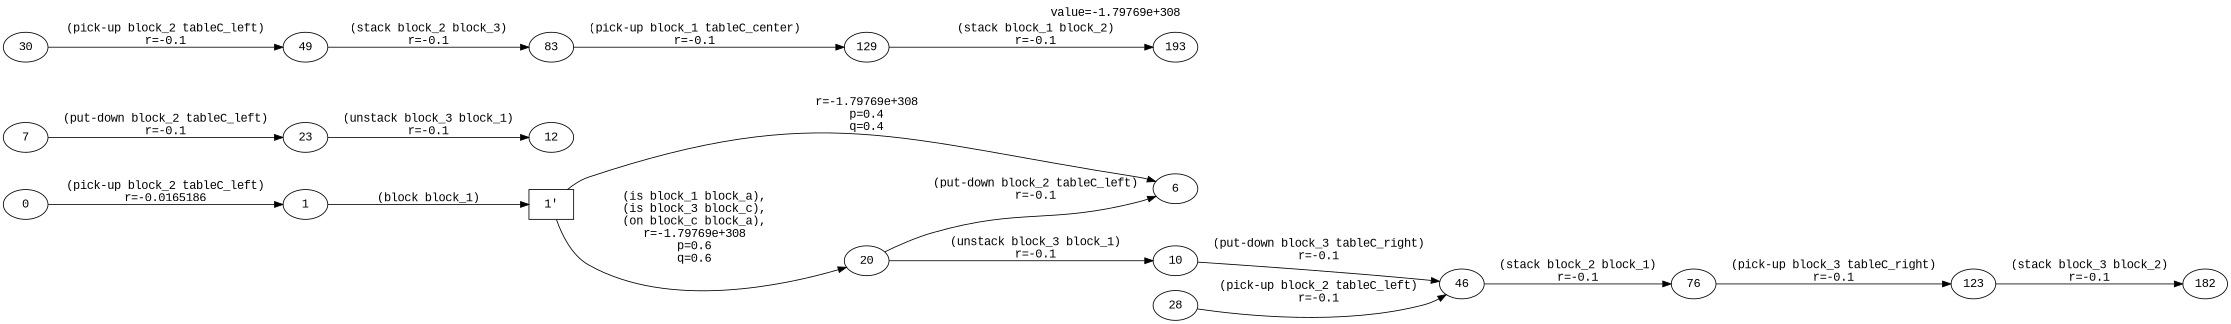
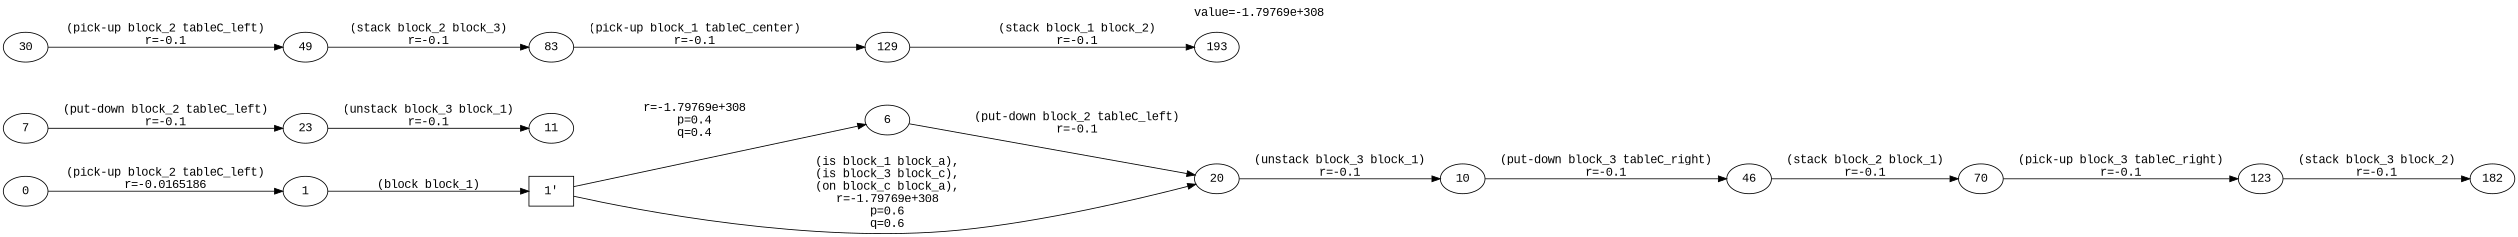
(551, 137) -> (551, 128)
(1015, 218) -> (1048, 149)
(1694, 284) -> (1981, 179)
(1175, 305) -> none
